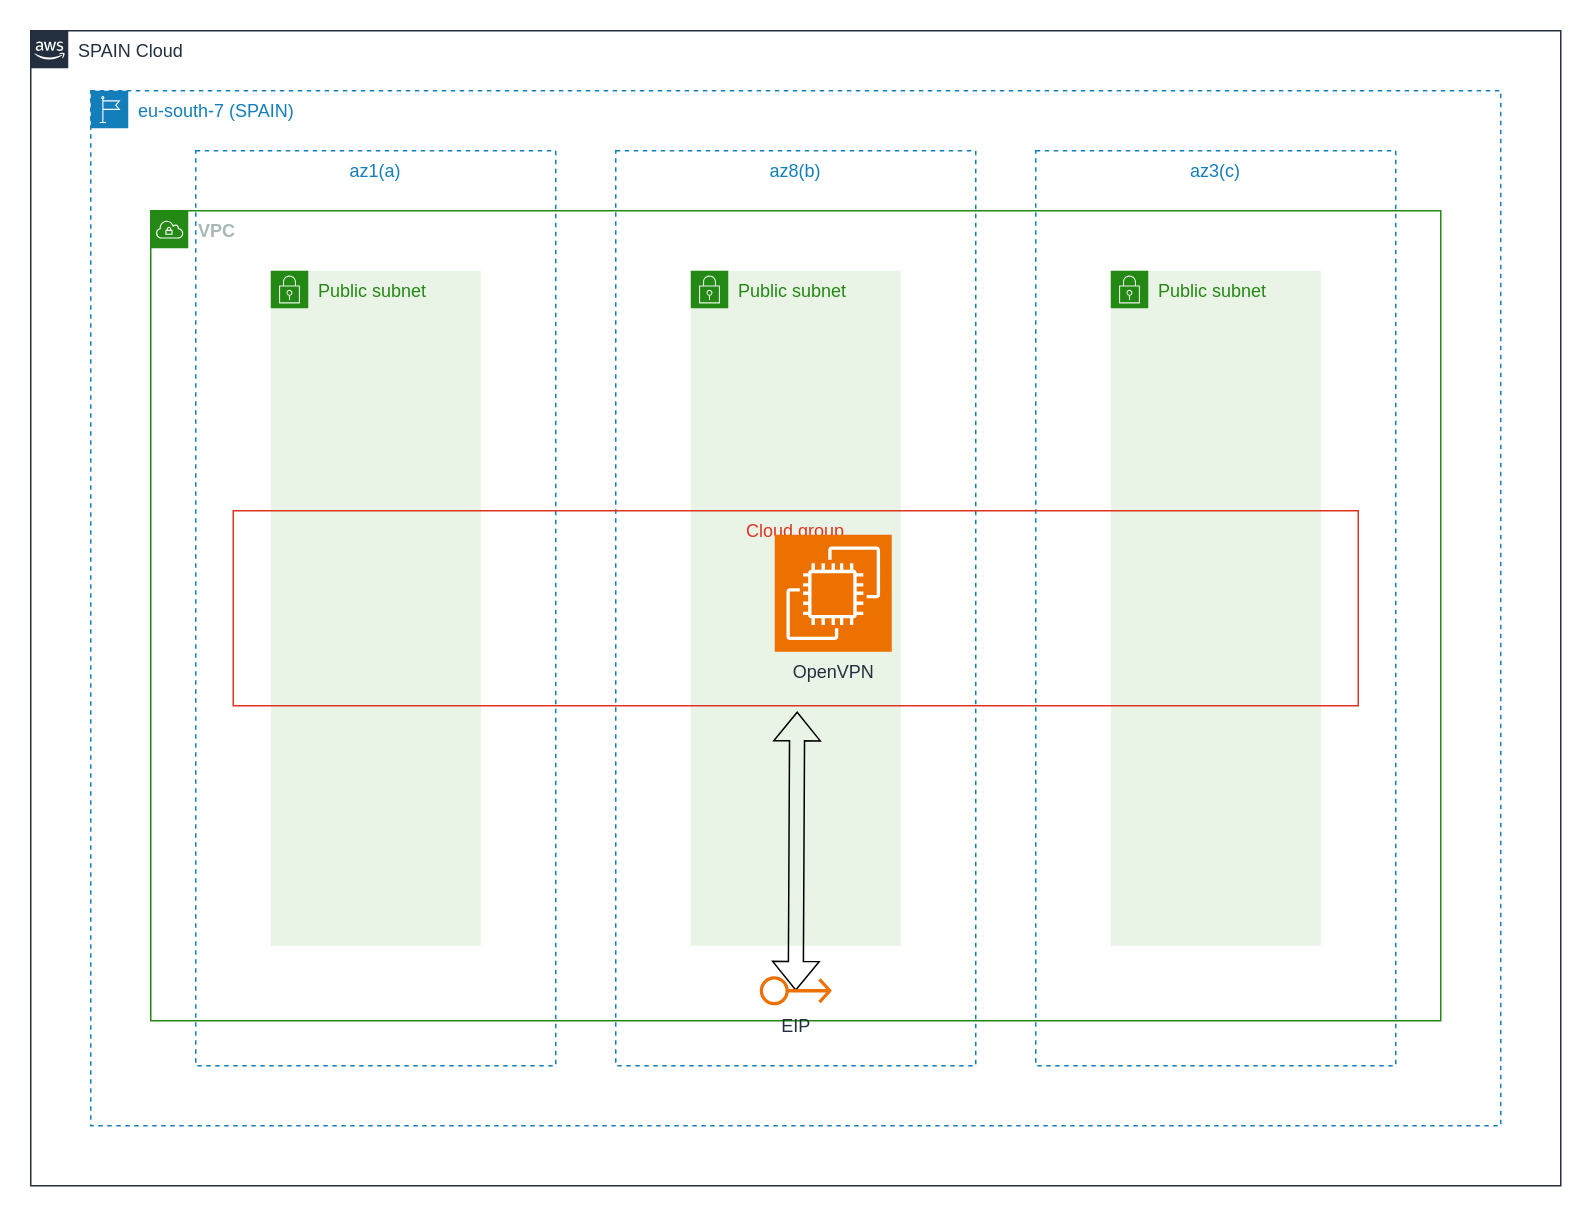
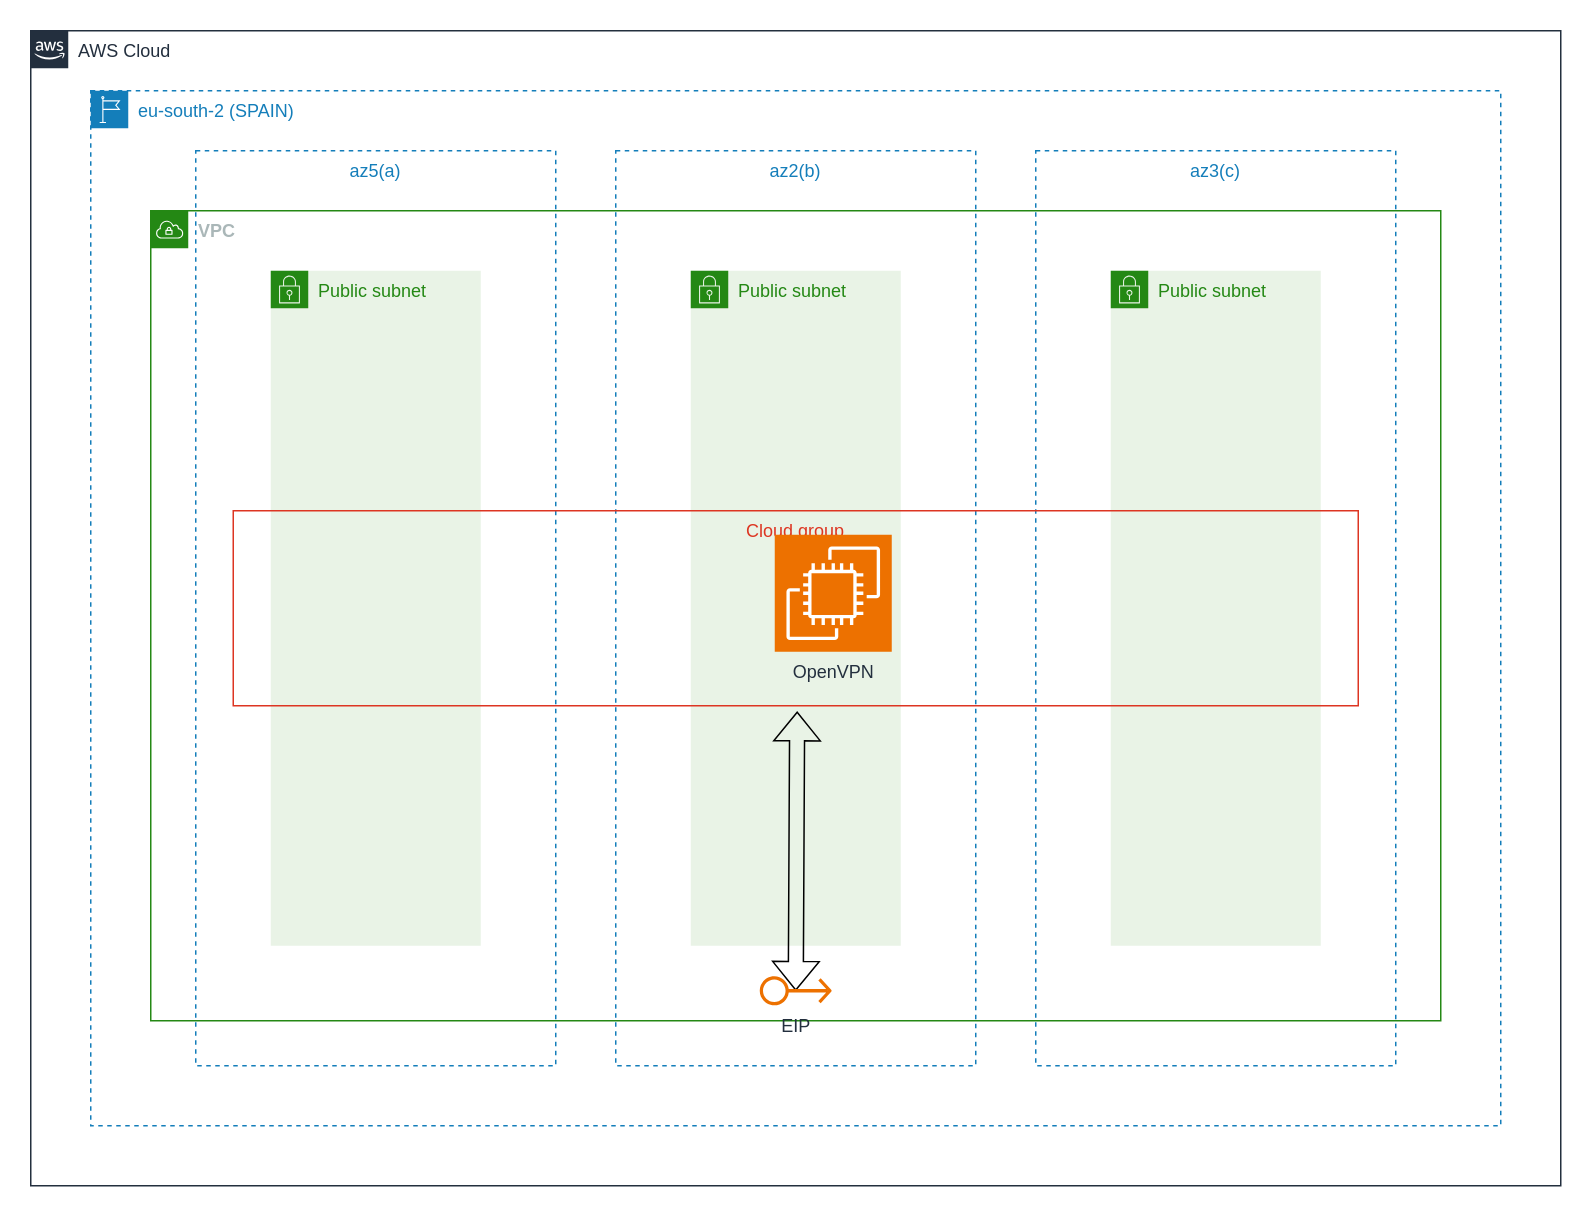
(130, 52) -> (119, 52)
(227, 112) -> (227, 112)
(376, 172) -> (376, 172)
(796, 172) -> (796, 172)
